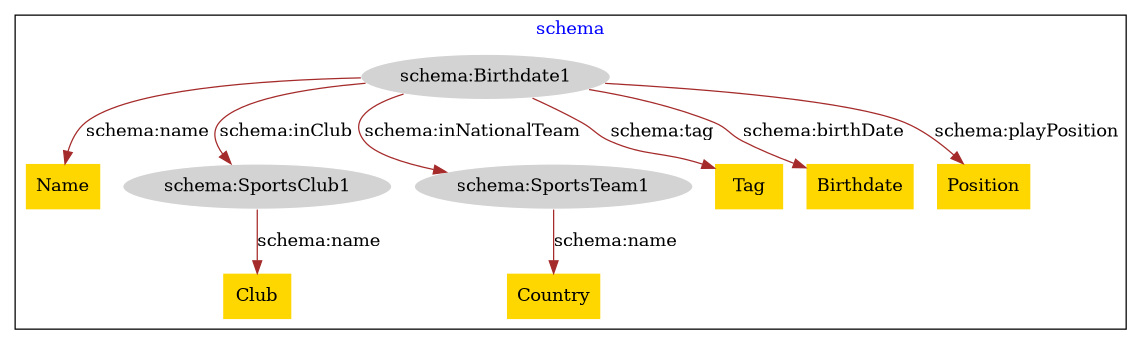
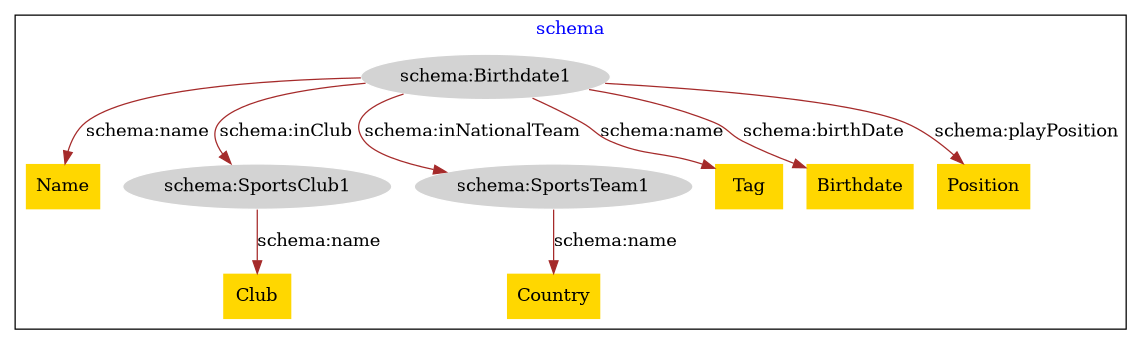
(662, 132) -> (662, 132)
